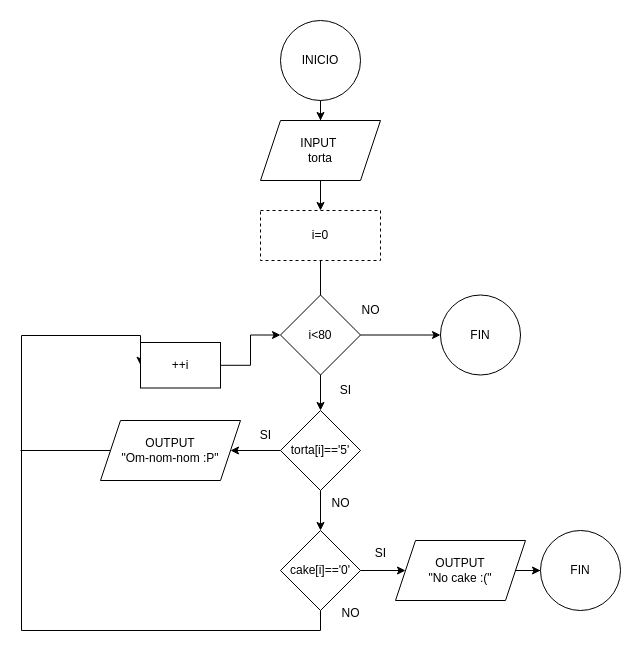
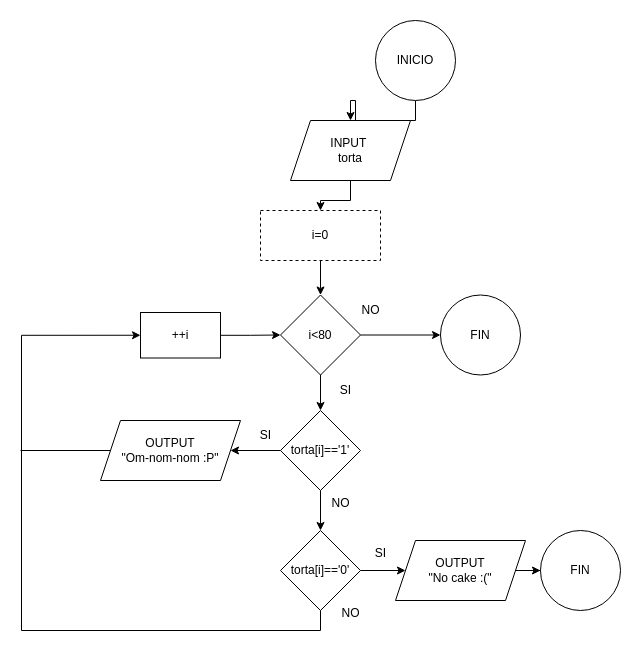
(321, 61) -> (416, 61)
(321, 151) -> (351, 151)
(321, 290) -> (321, 287)
(181, 365) -> (181, 335)
(321, 451) -> (321, 451)
(321, 571) -> (321, 571)
